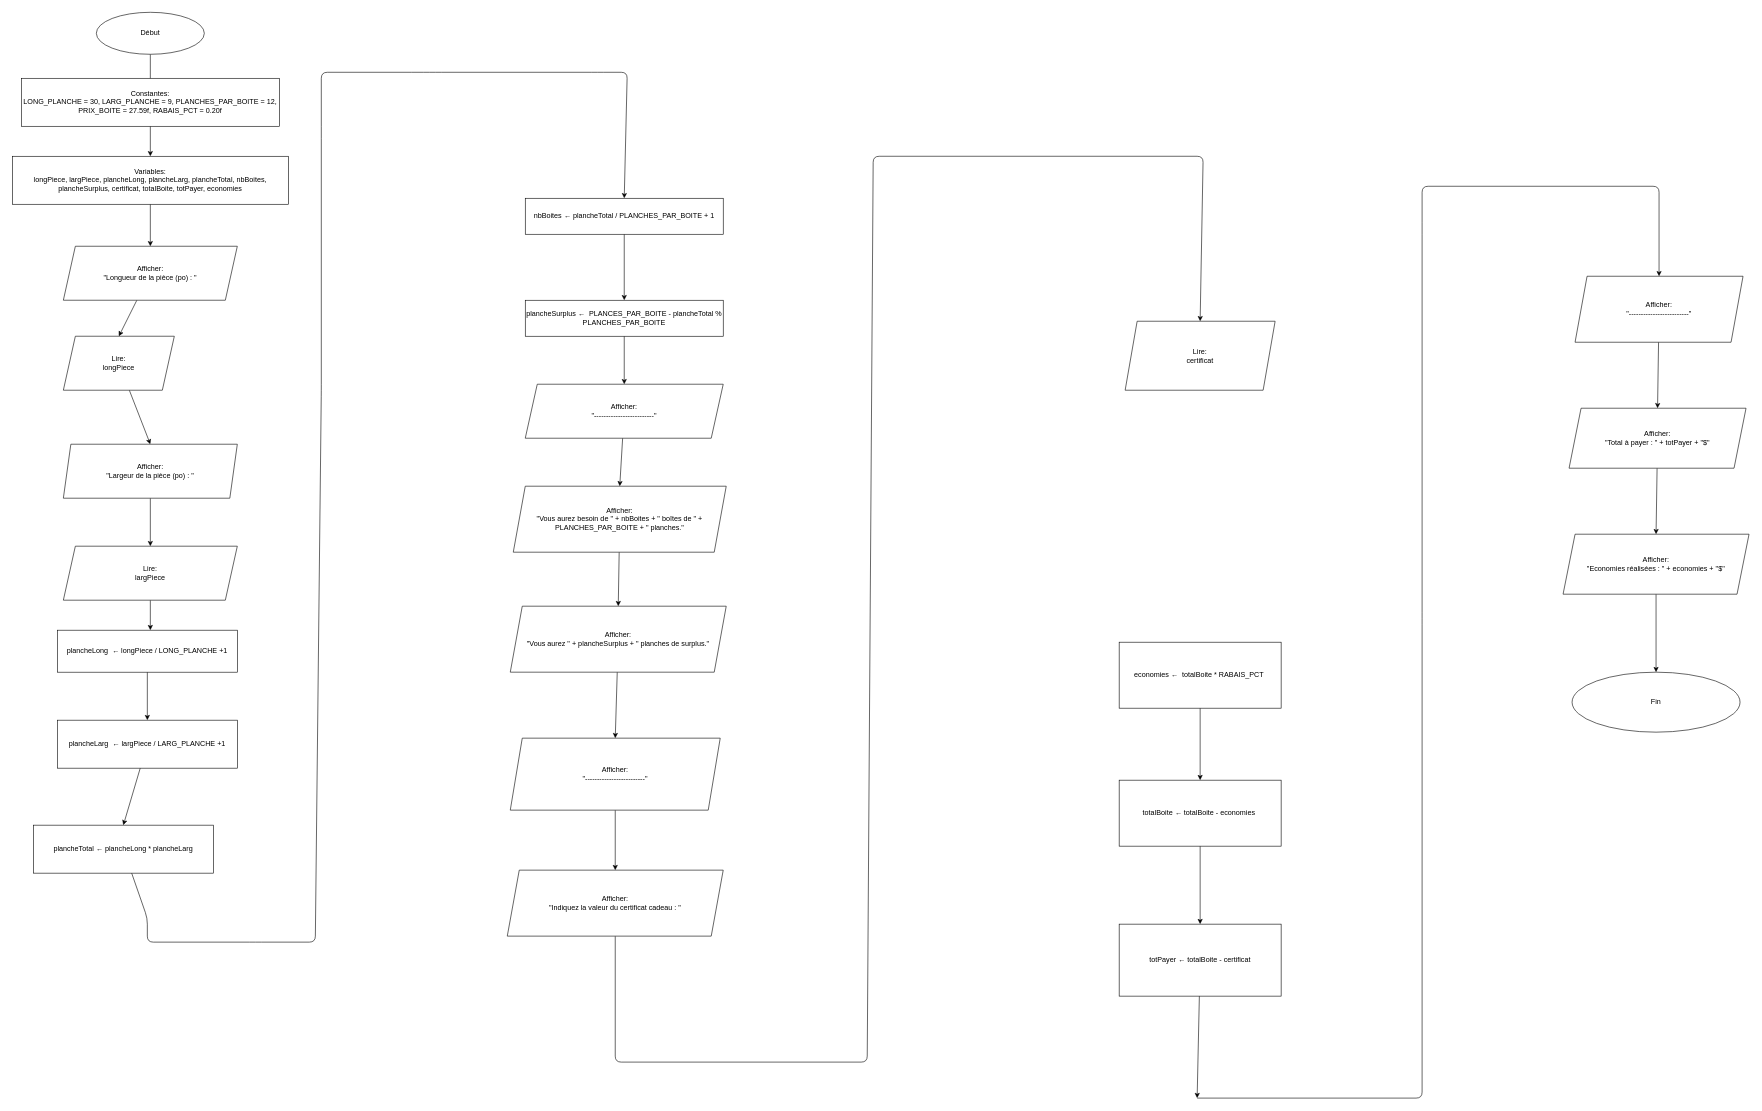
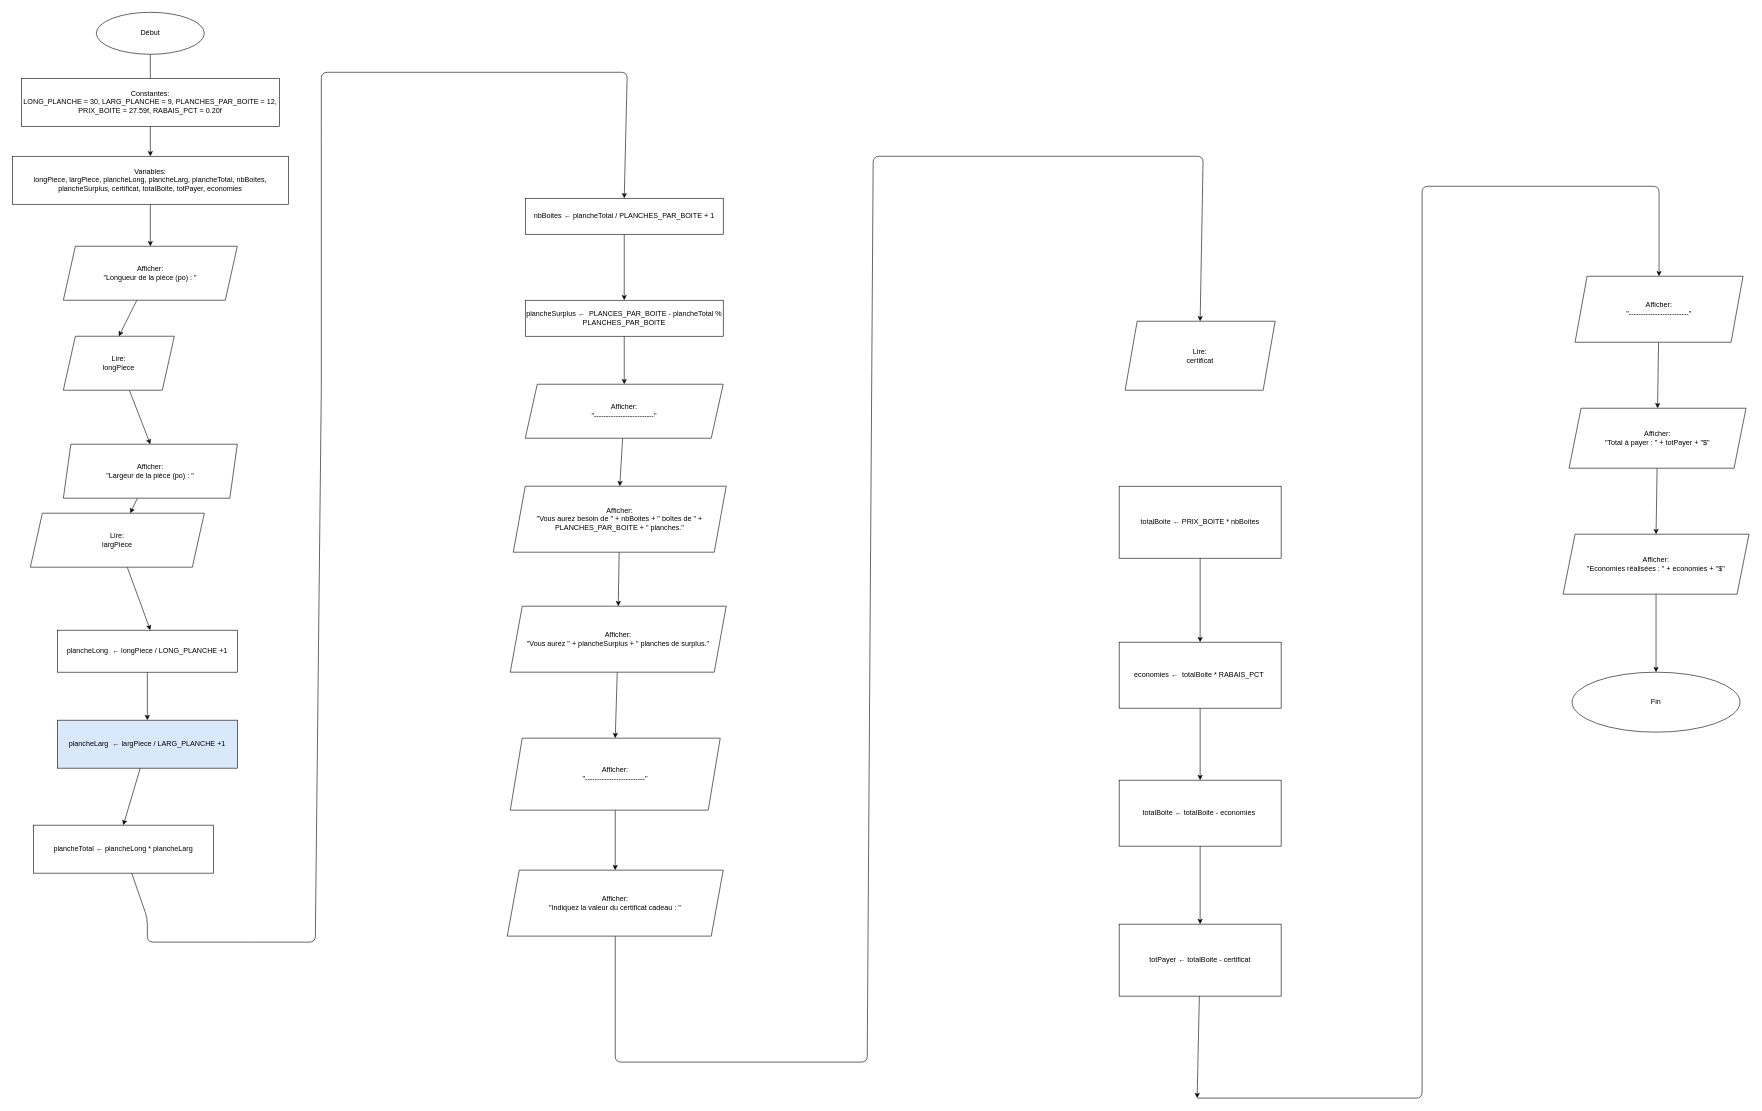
none -> (1200, 522)
(150, 573) -> (117, 540)
none -> (1200, 636)
(147, 744) -> (147, 744)
